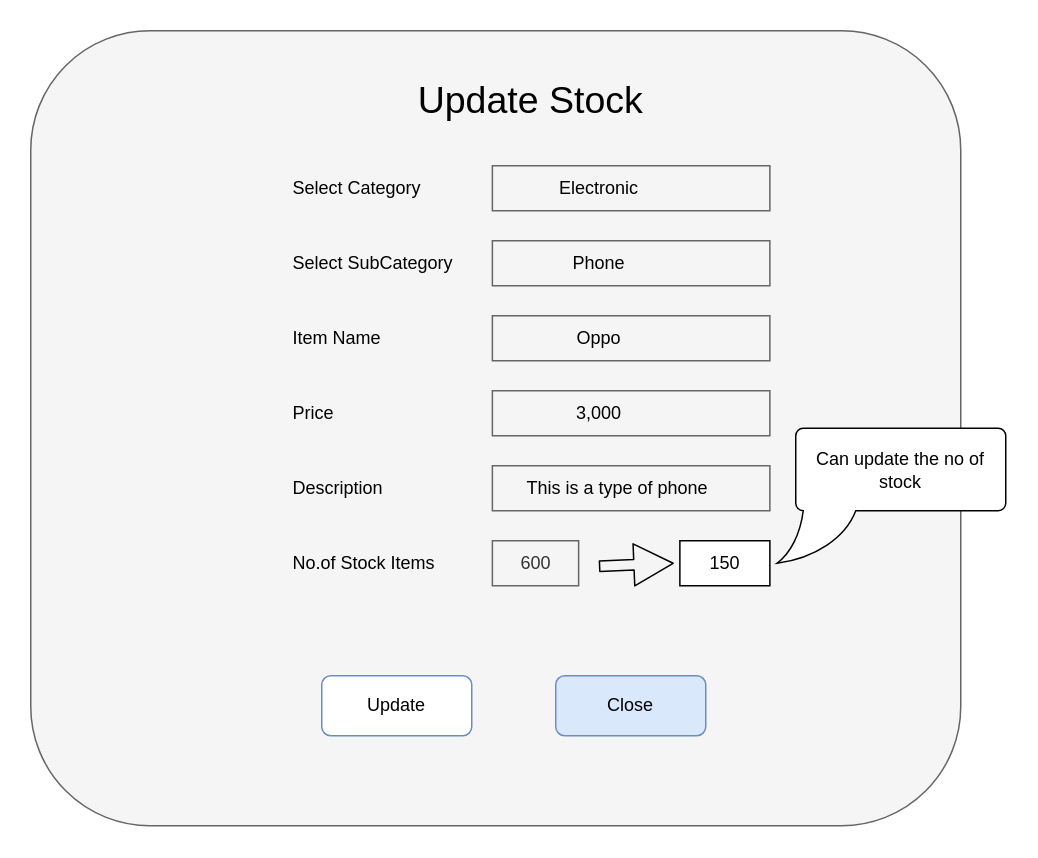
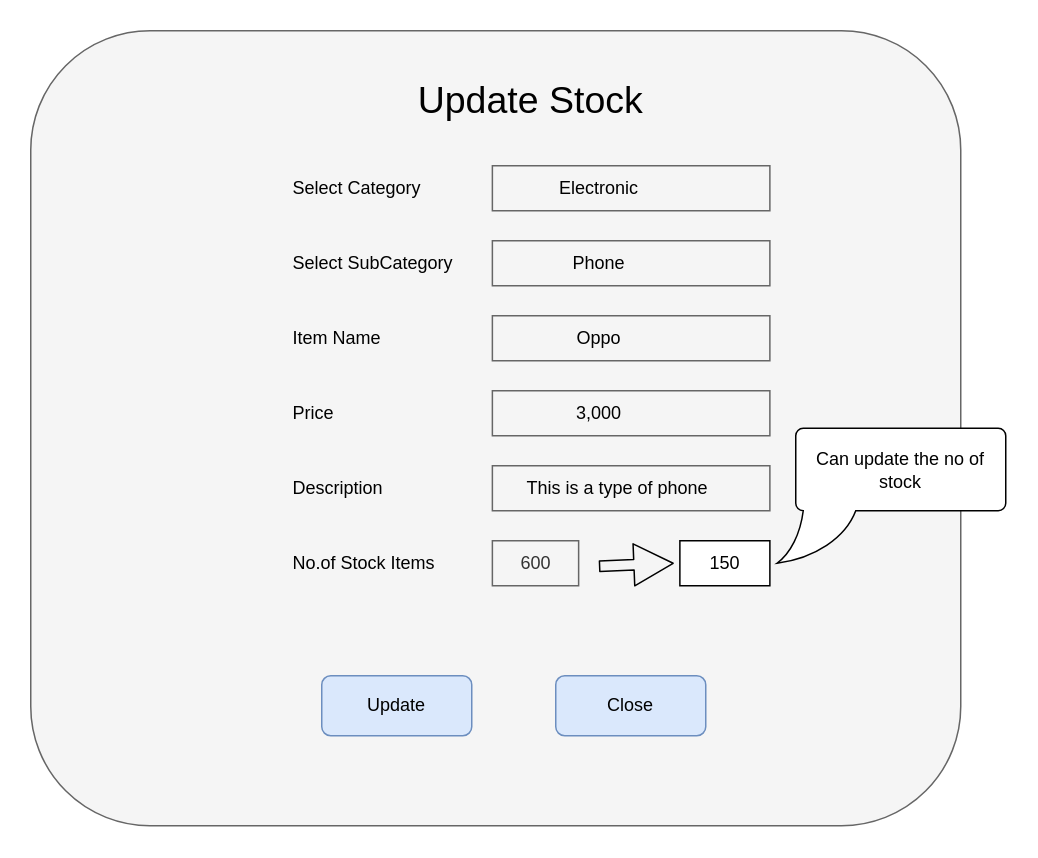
(397, 706) -> (397, 706)
